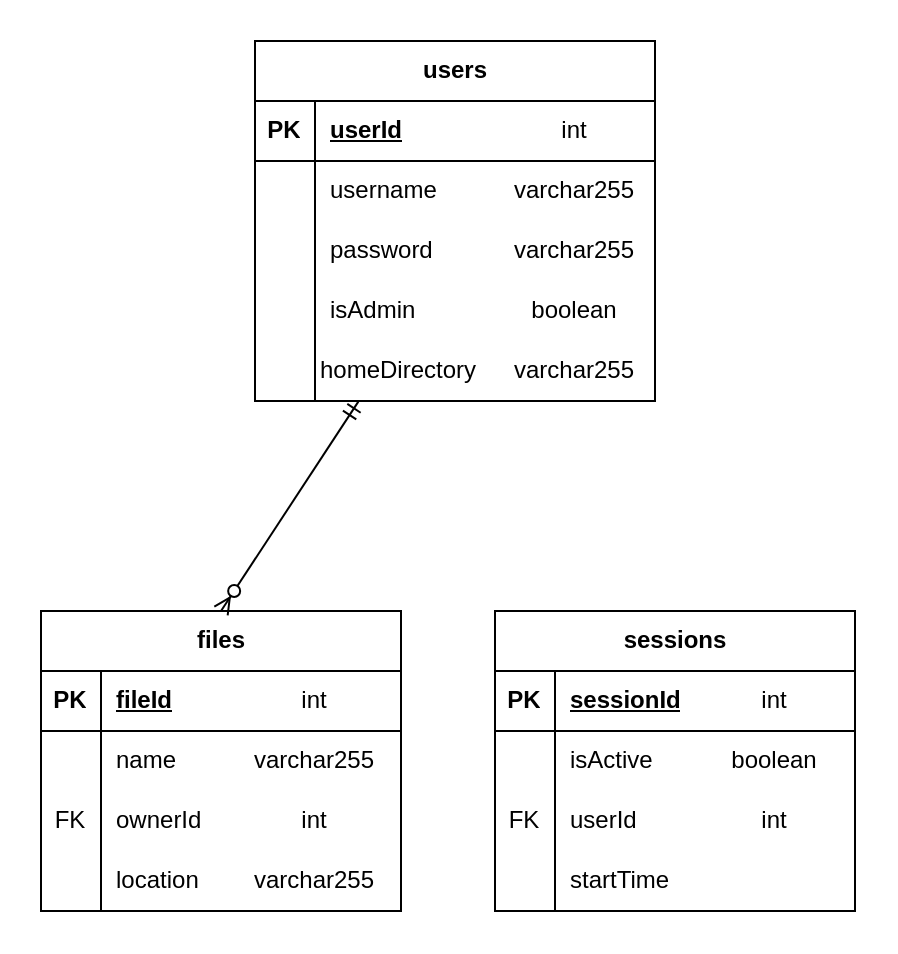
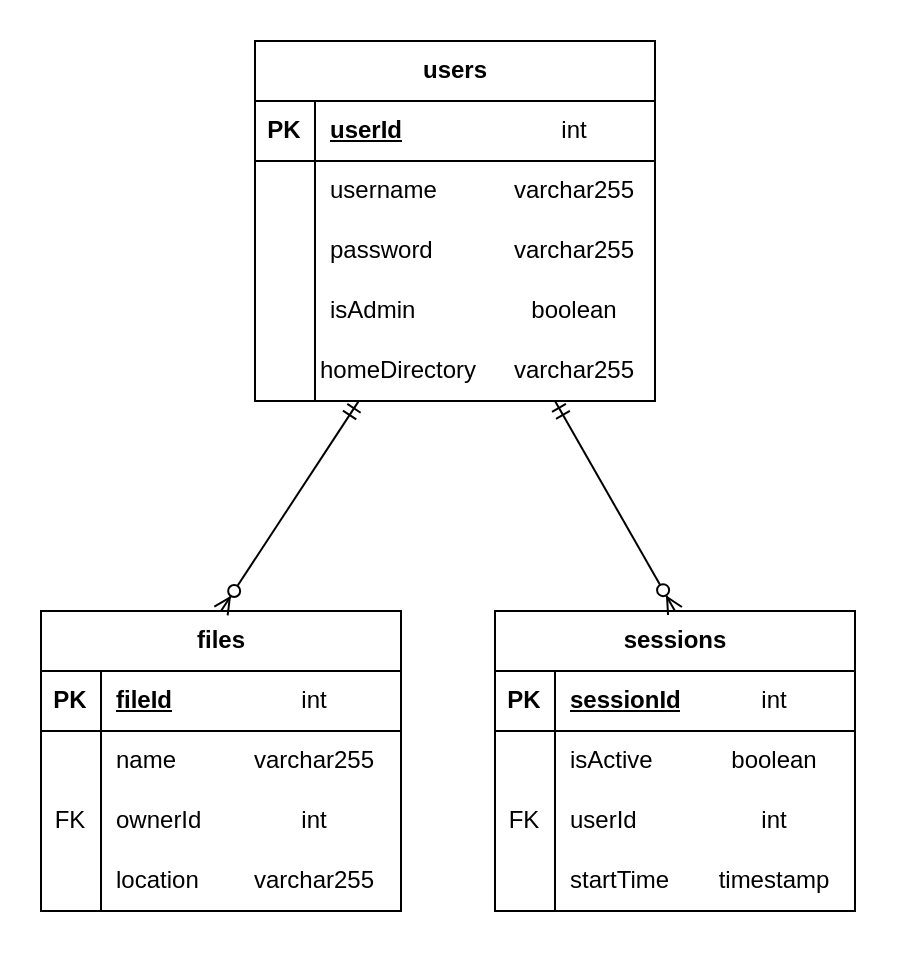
none -> (616, 508)
none -> (775, 881)
